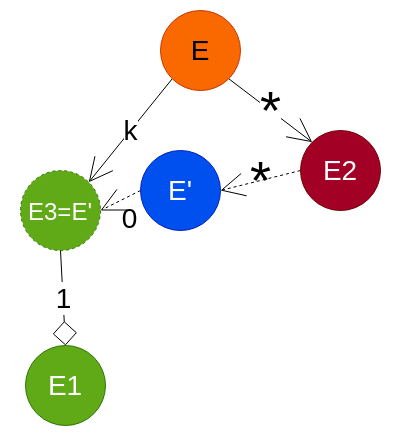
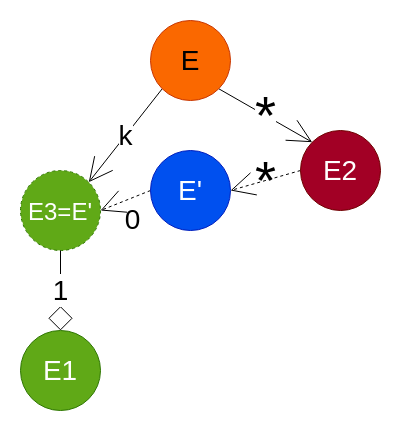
(201, 51) -> (191, 61)
(181, 191) -> (191, 191)
(66, 386) -> (61, 371)
